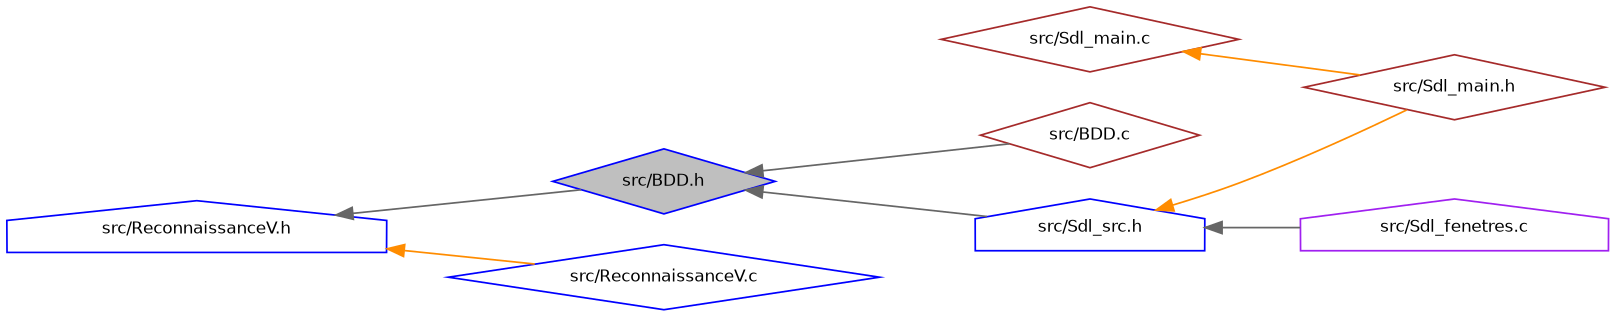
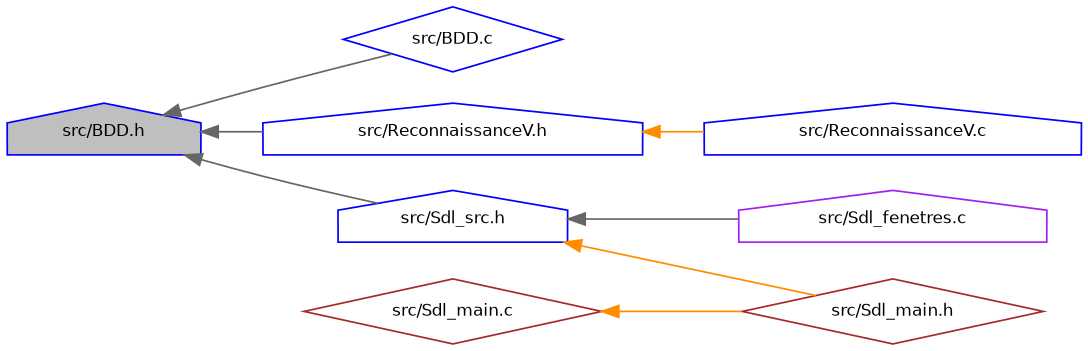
(1090, 135) -> (453, 39)
(664, 181) -> (104, 132)
(467, 202) -> (240, 132)
(664, 277) -> (893, 132)
